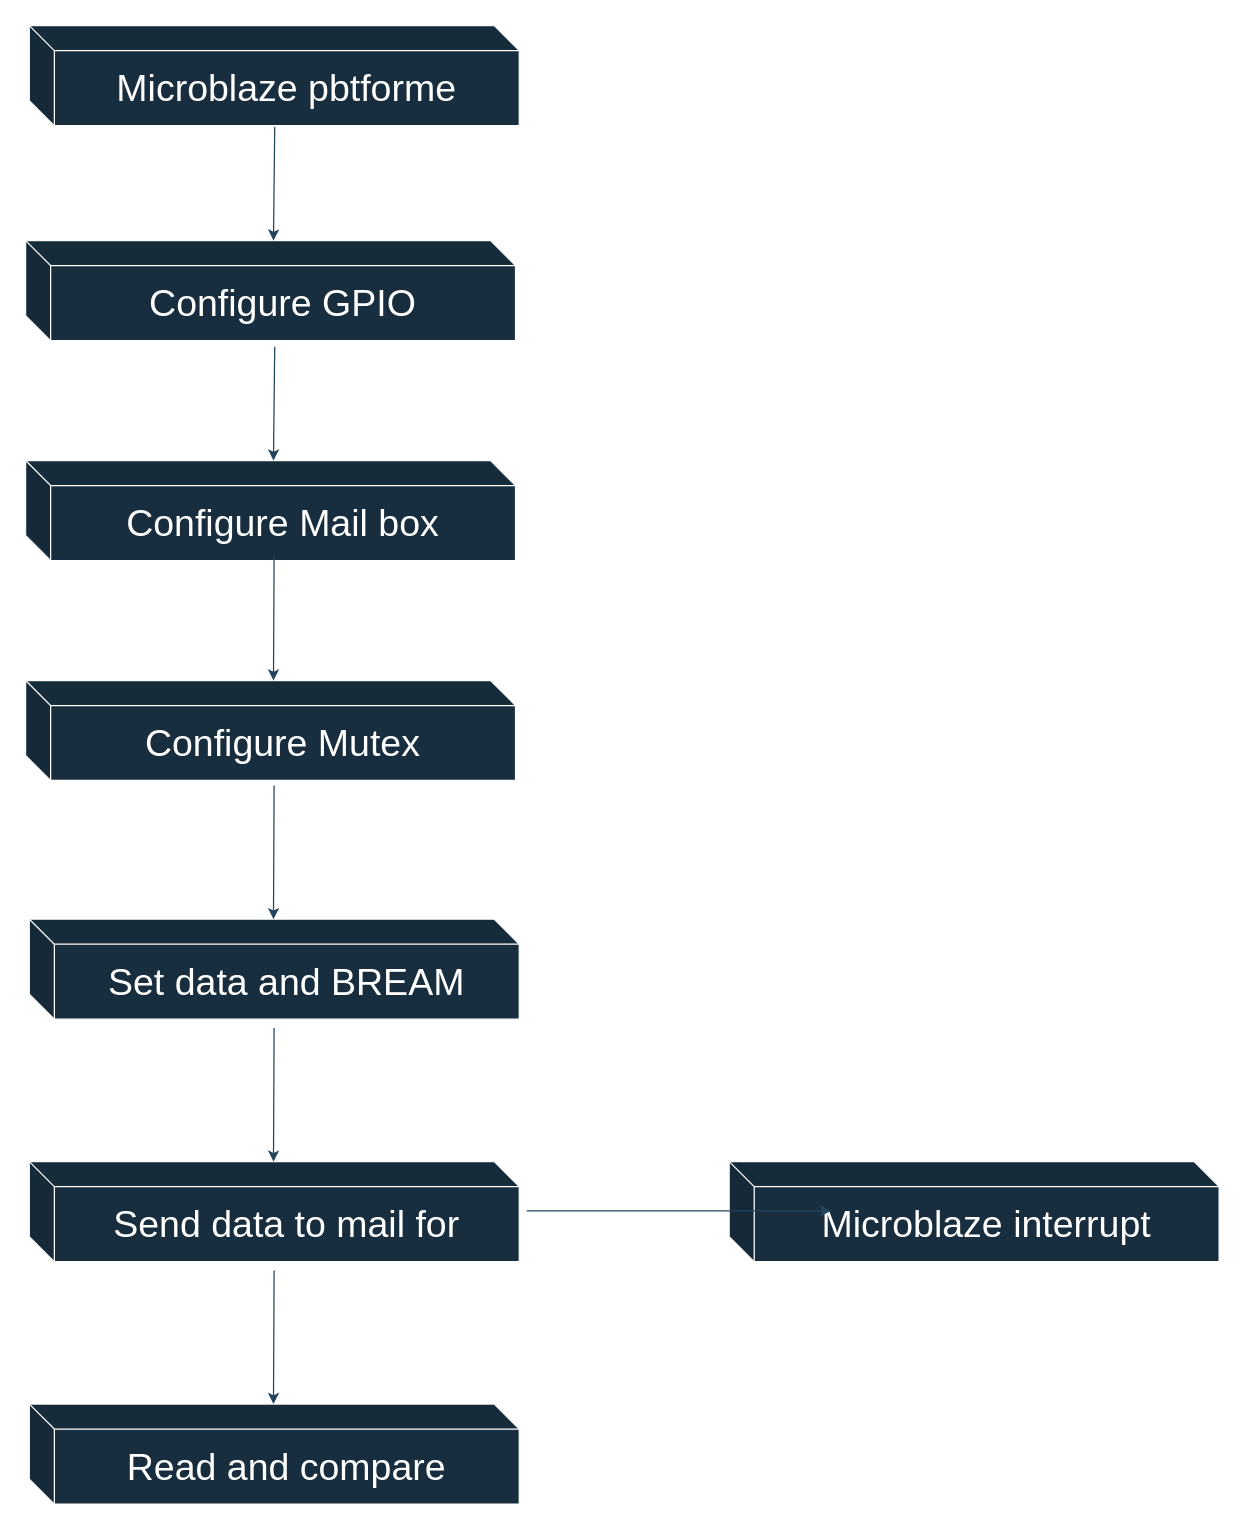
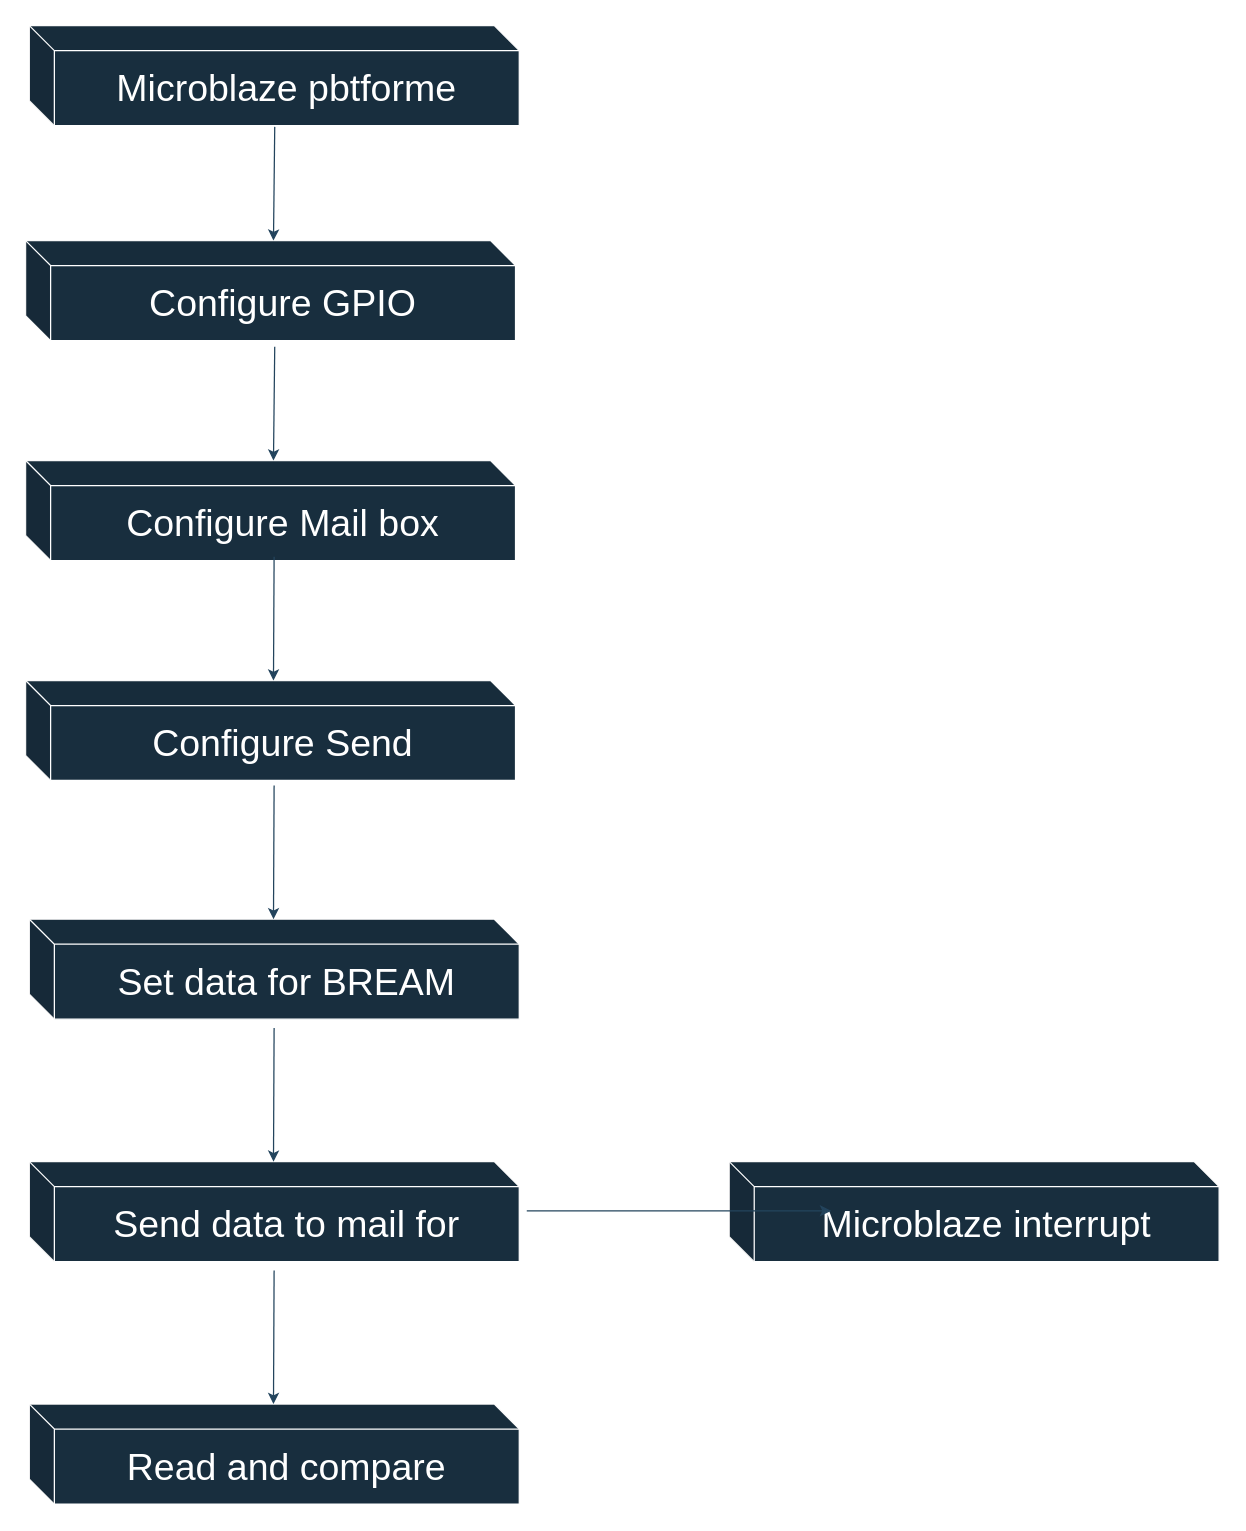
(283, 743) -> (283, 743)
(287, 982) -> (287, 982)
